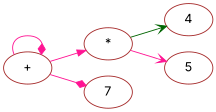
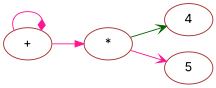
(108, 92) -> none
